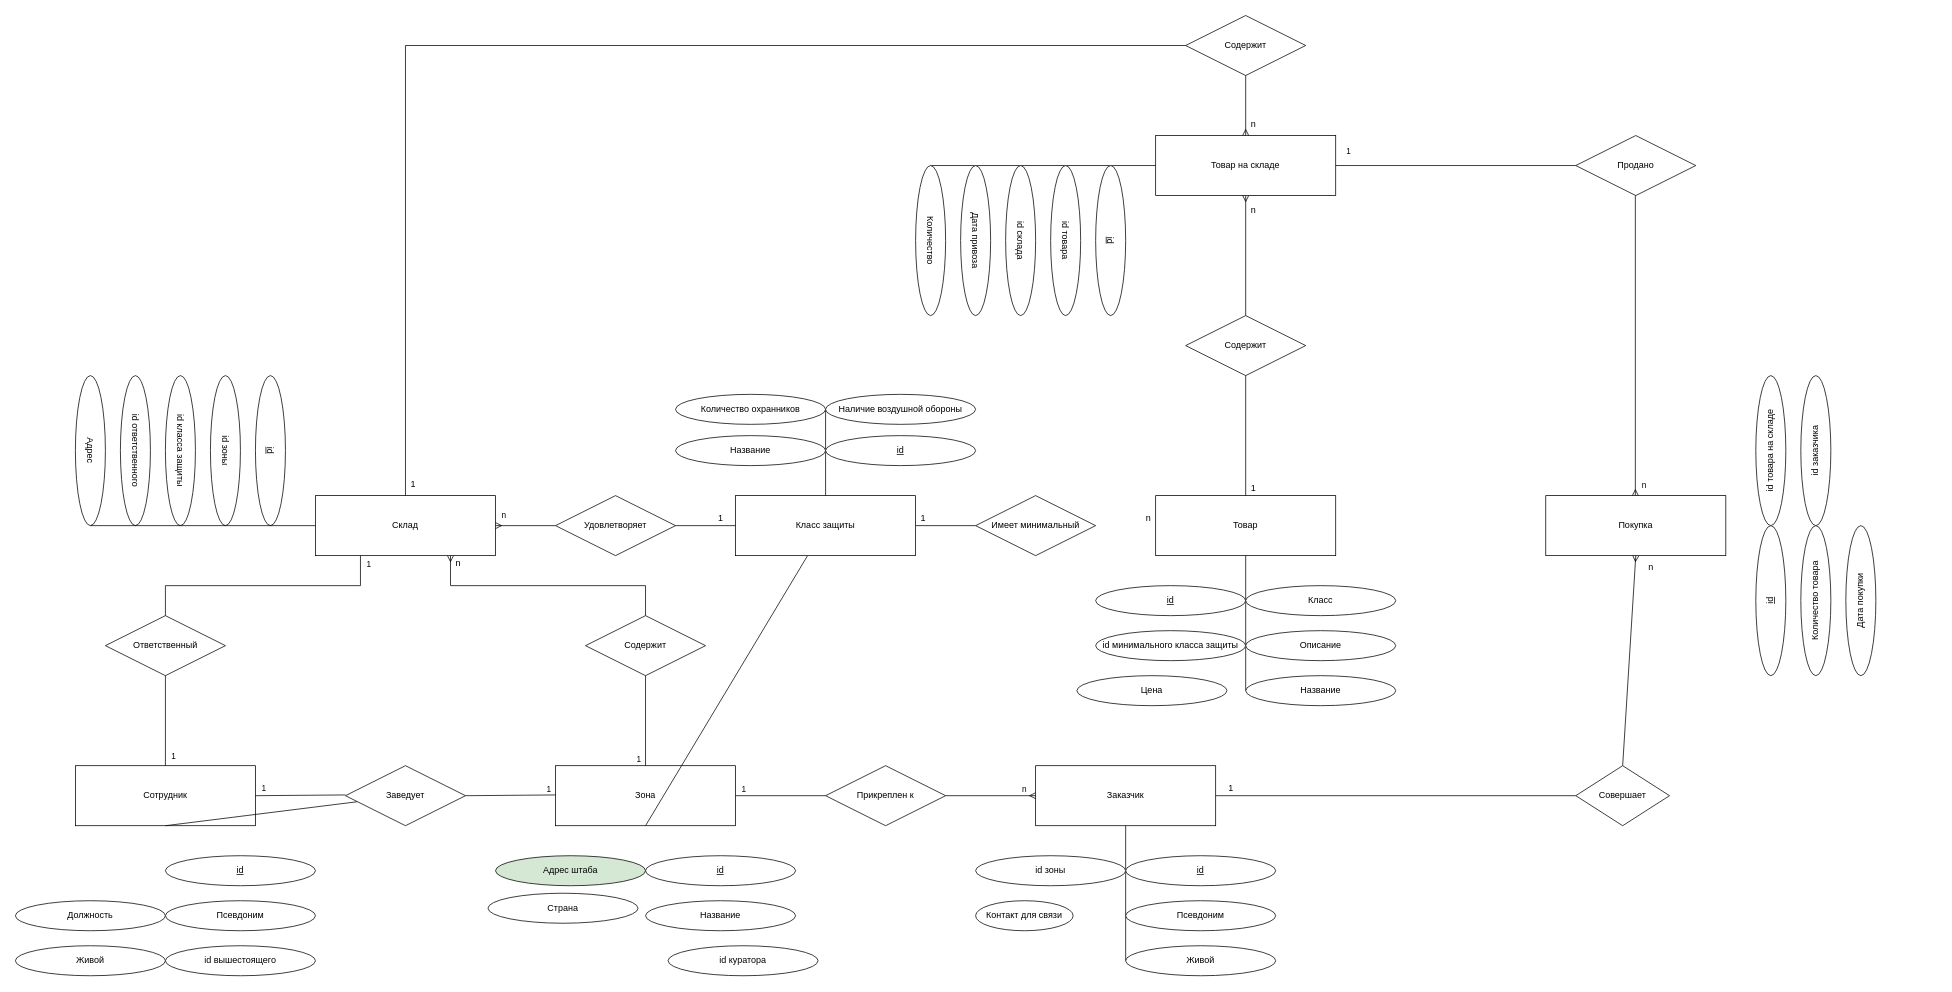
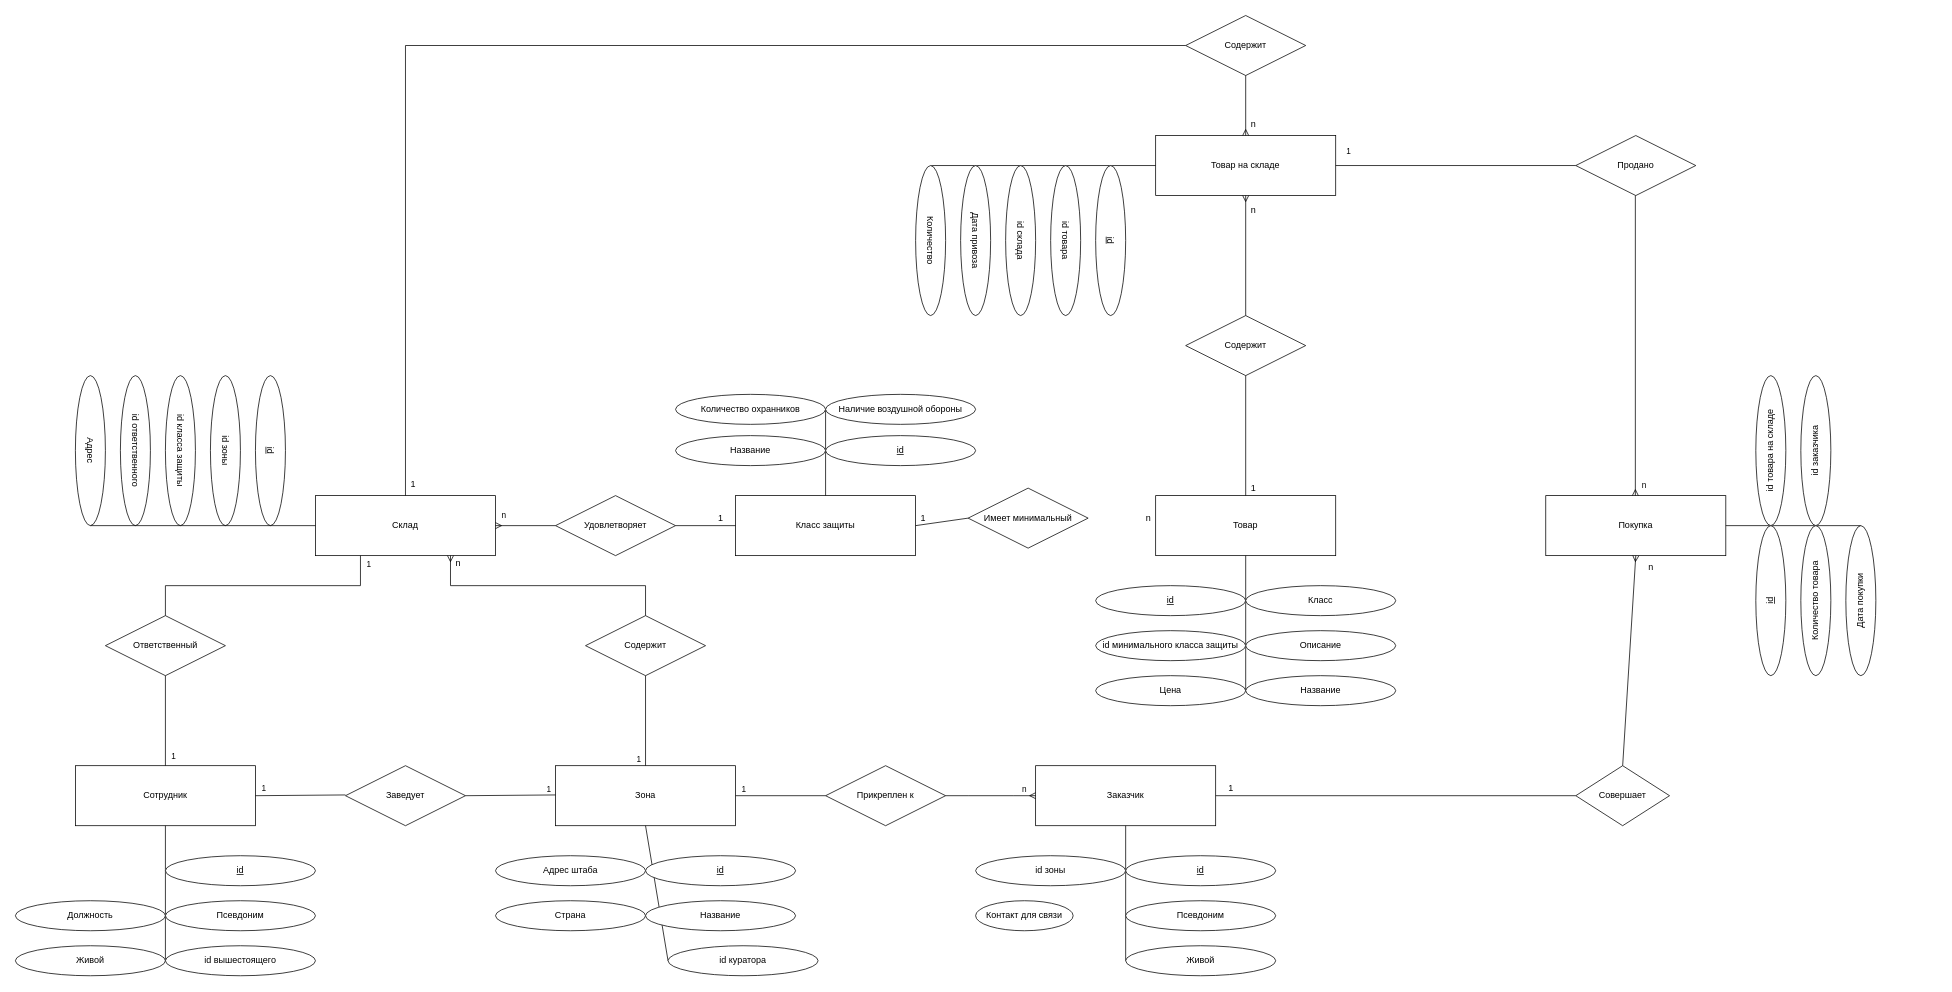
(1035, 525) -> (1028, 518)
none -> (1792, 525)
(726, 690) -> (649, 845)
(1152, 690) -> (1170, 690)
(261, 813) -> (165, 892)
(570, 870) -> (570, 870)
(563, 908) -> (570, 915)
